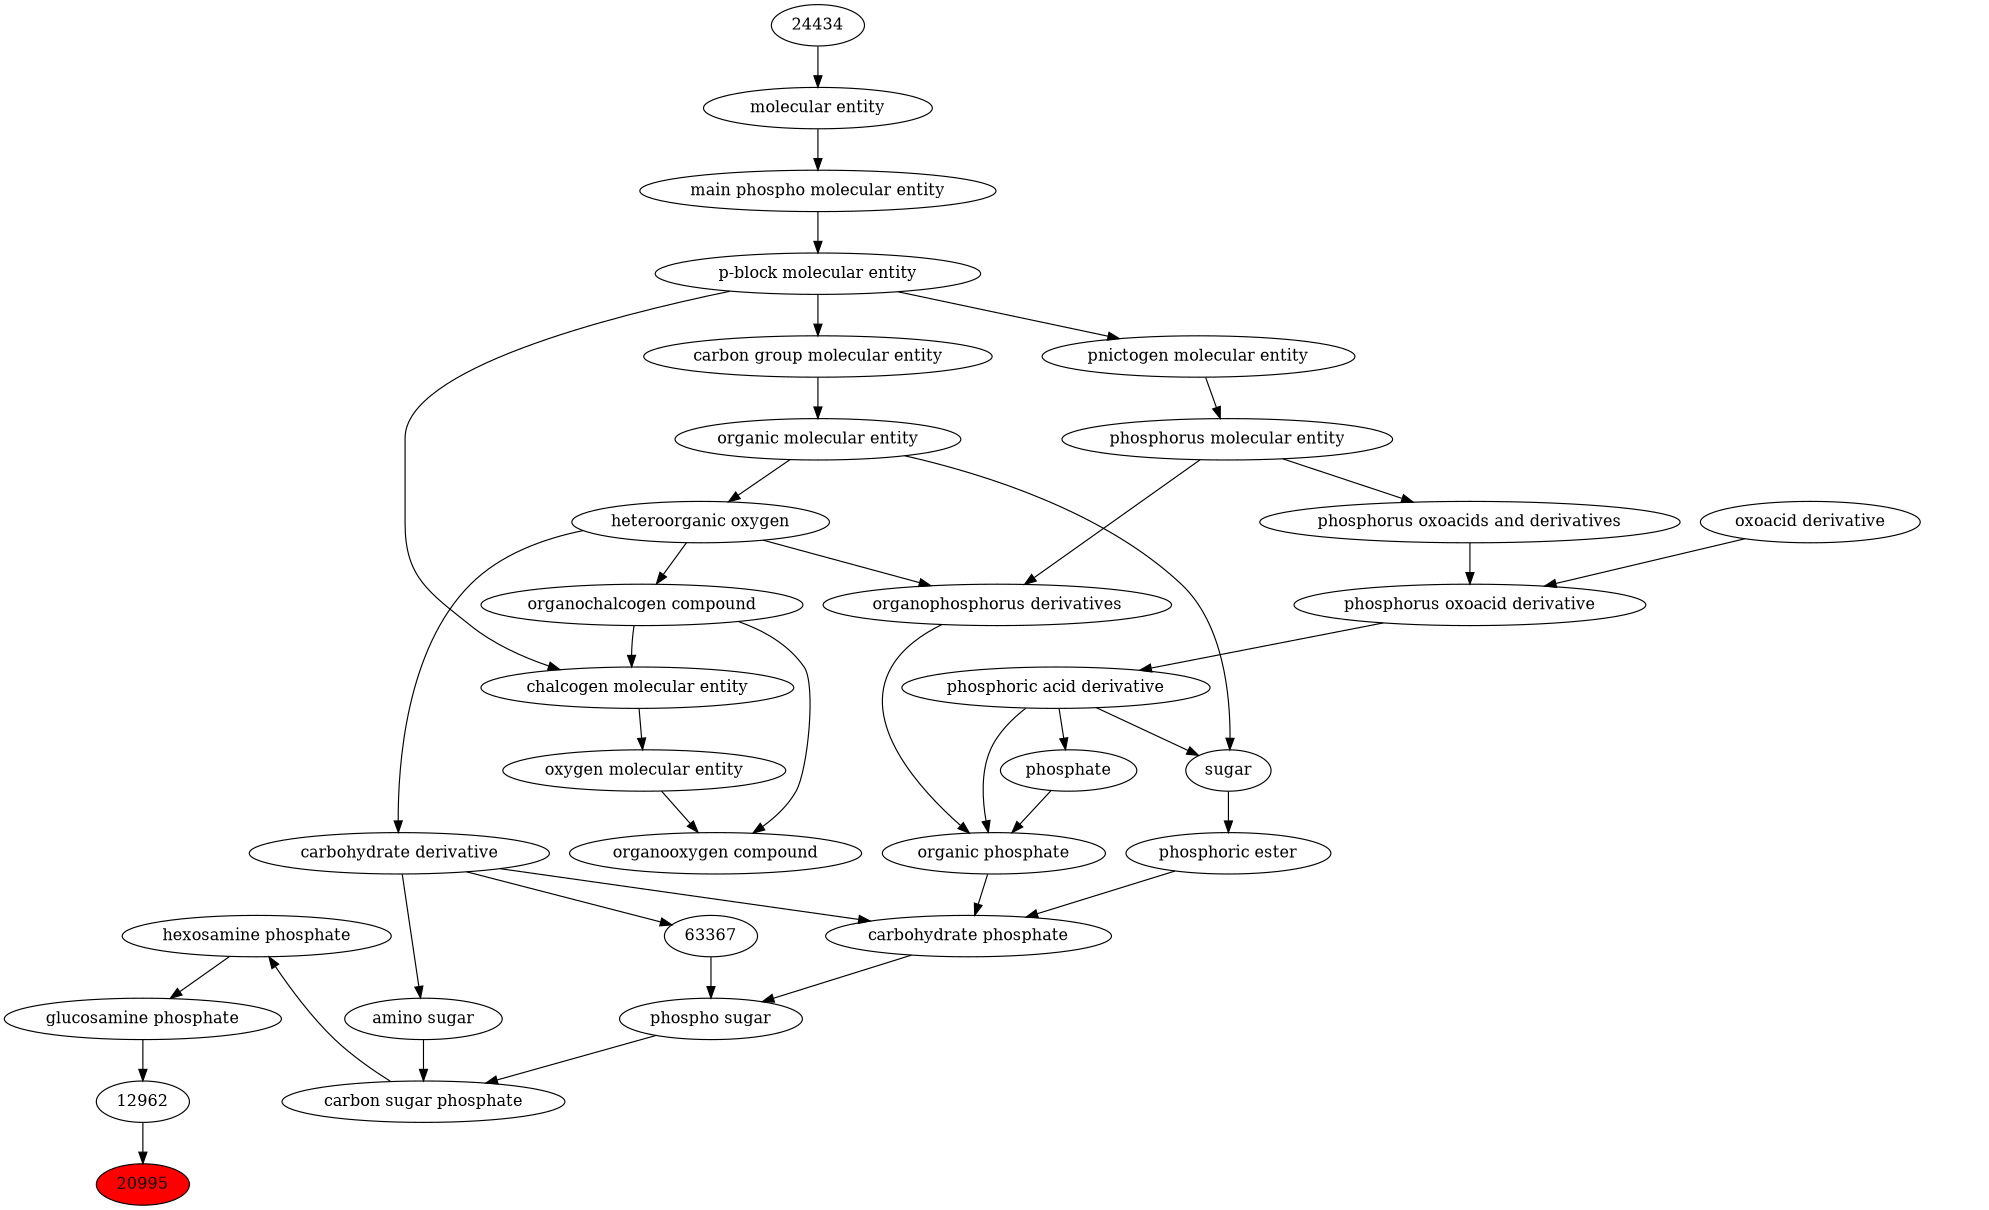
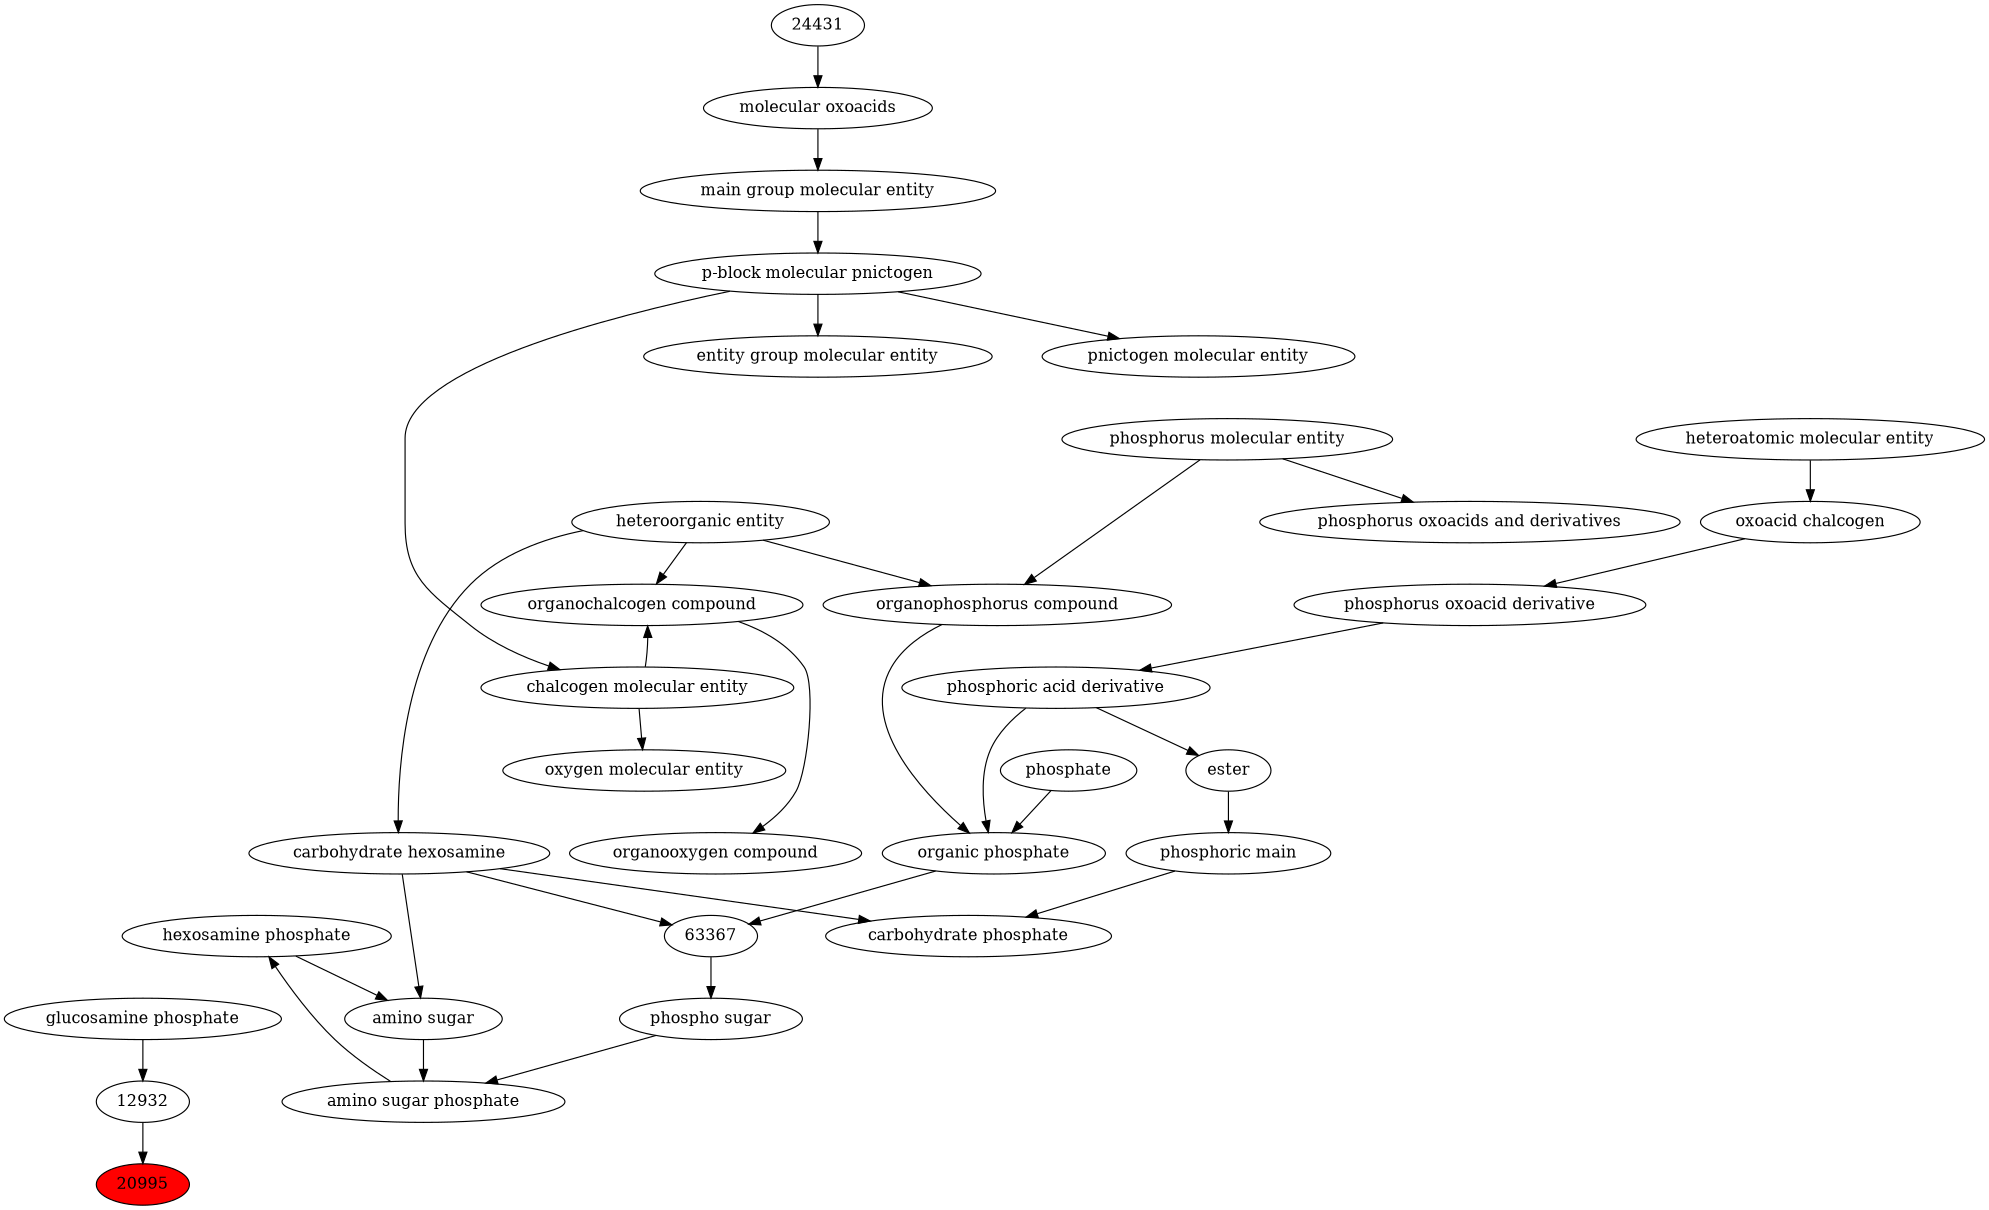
(818, 25) -> (818, 25)
(818, 108) -> (818, 108)
(818, 191) -> (818, 191)
(818, 274) -> (818, 274)
(818, 356) -> (818, 356)
(1211, 393) -> none
(818, 439) -> none
none -> (1810, 439)
(701, 522) -> (701, 522)
(1810, 522) -> (1810, 522)
(1470, 558) -> none
(997, 605) -> (997, 605)
(632, 641) -> (647, 652)
(1061, 723) -> none
(1228, 770) -> (1228, 770)
(676, 807) -> none
(399, 853) -> (399, 853)
(1228, 853) -> (1228, 853)
(983, 889) -> (848, 896)
(205, 974) -> (336, 976)
(843, 977) -> none
(143, 1102) -> (143, 1102)
(423, 1102) -> (423, 1102)
